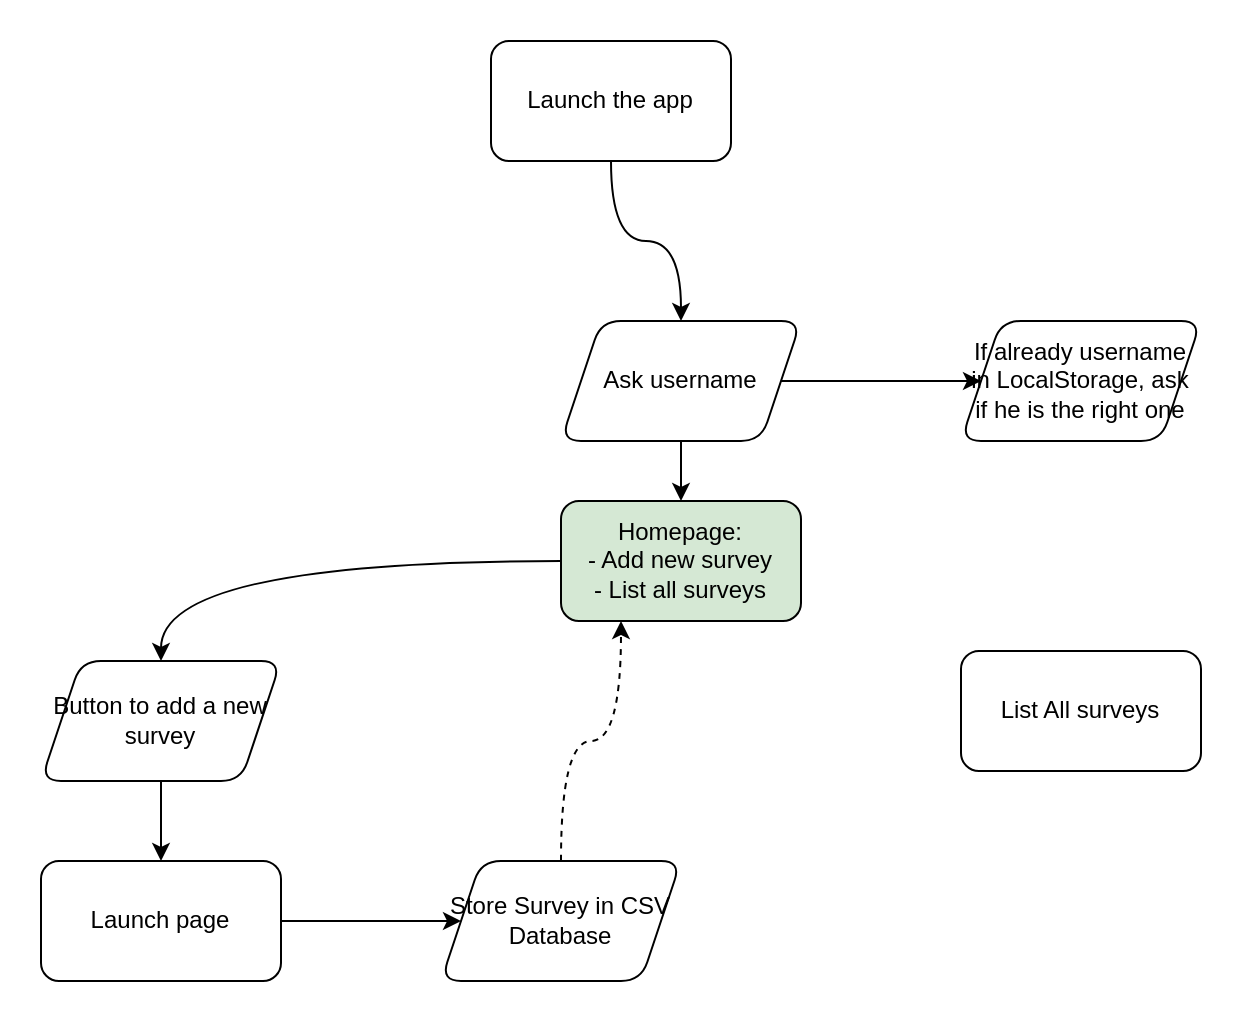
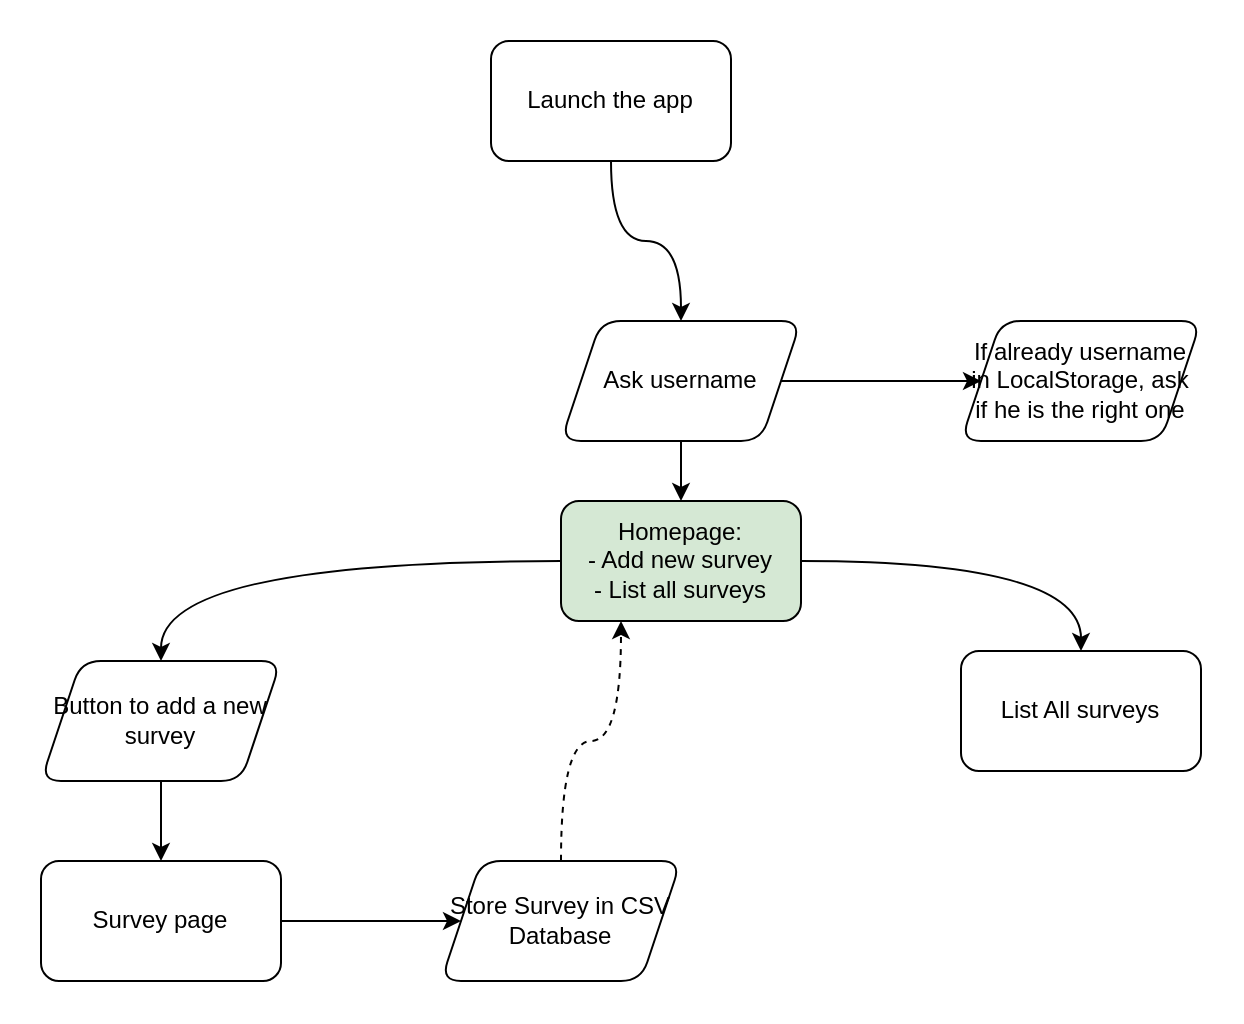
none -> (954, 569)
(161, 921) -> (161, 921)
